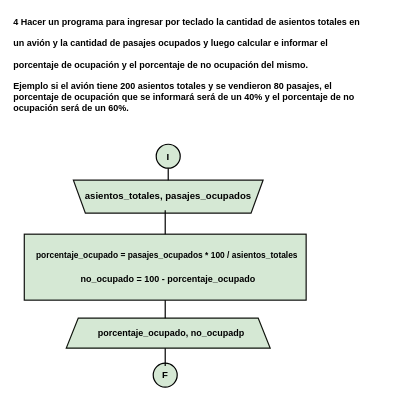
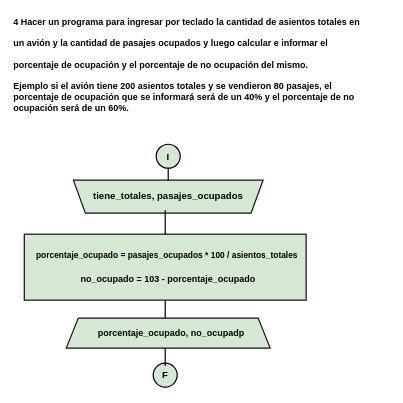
(168, 195) -> (168, 195)
(168, 279) -> (168, 279)
